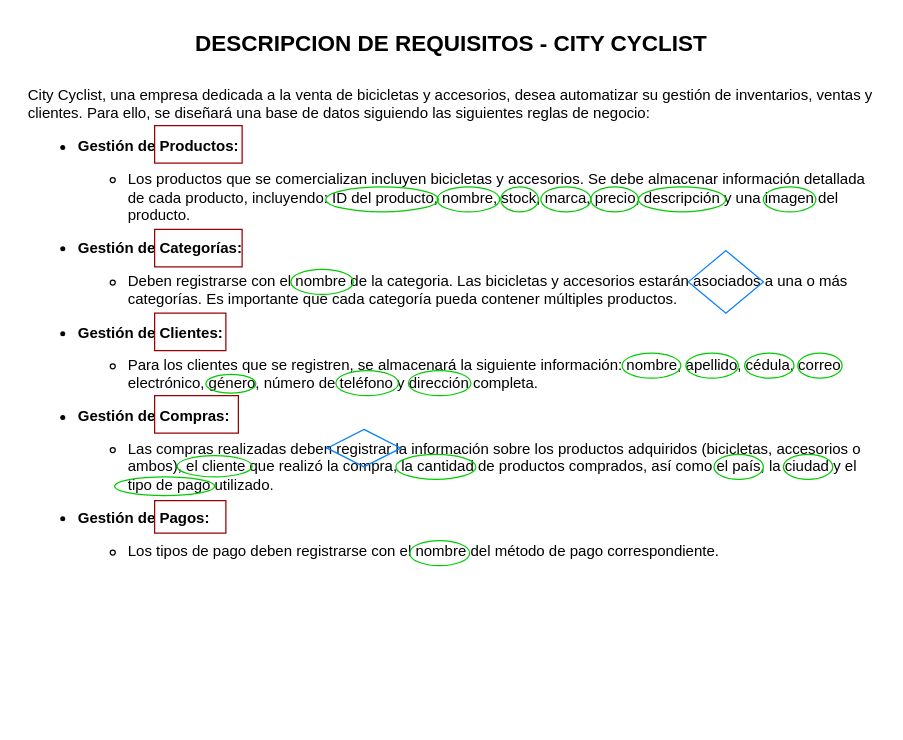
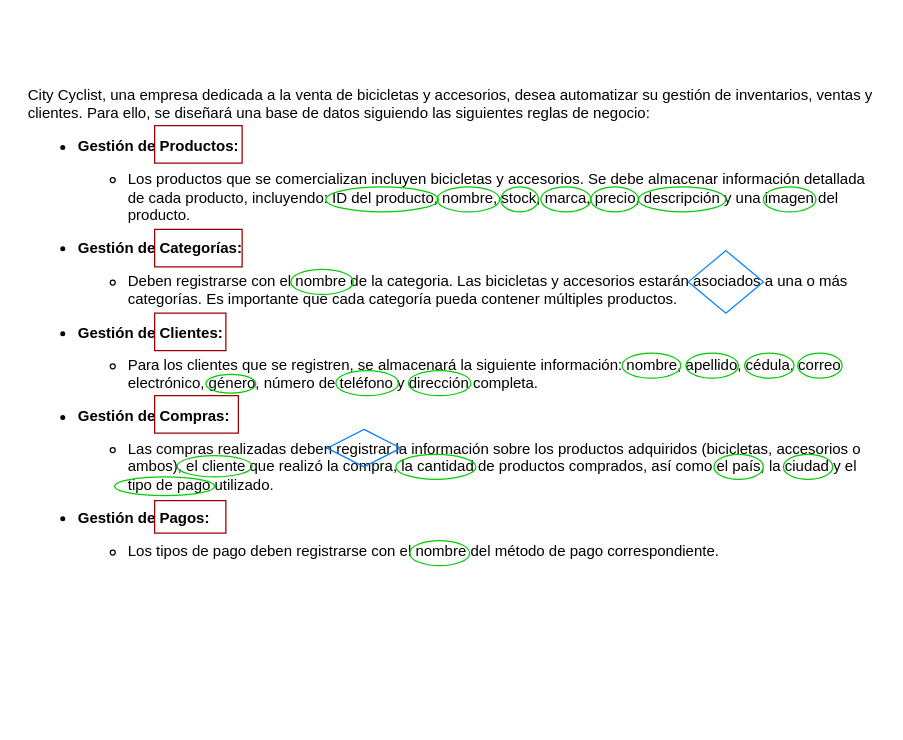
(451, 44) -> none
